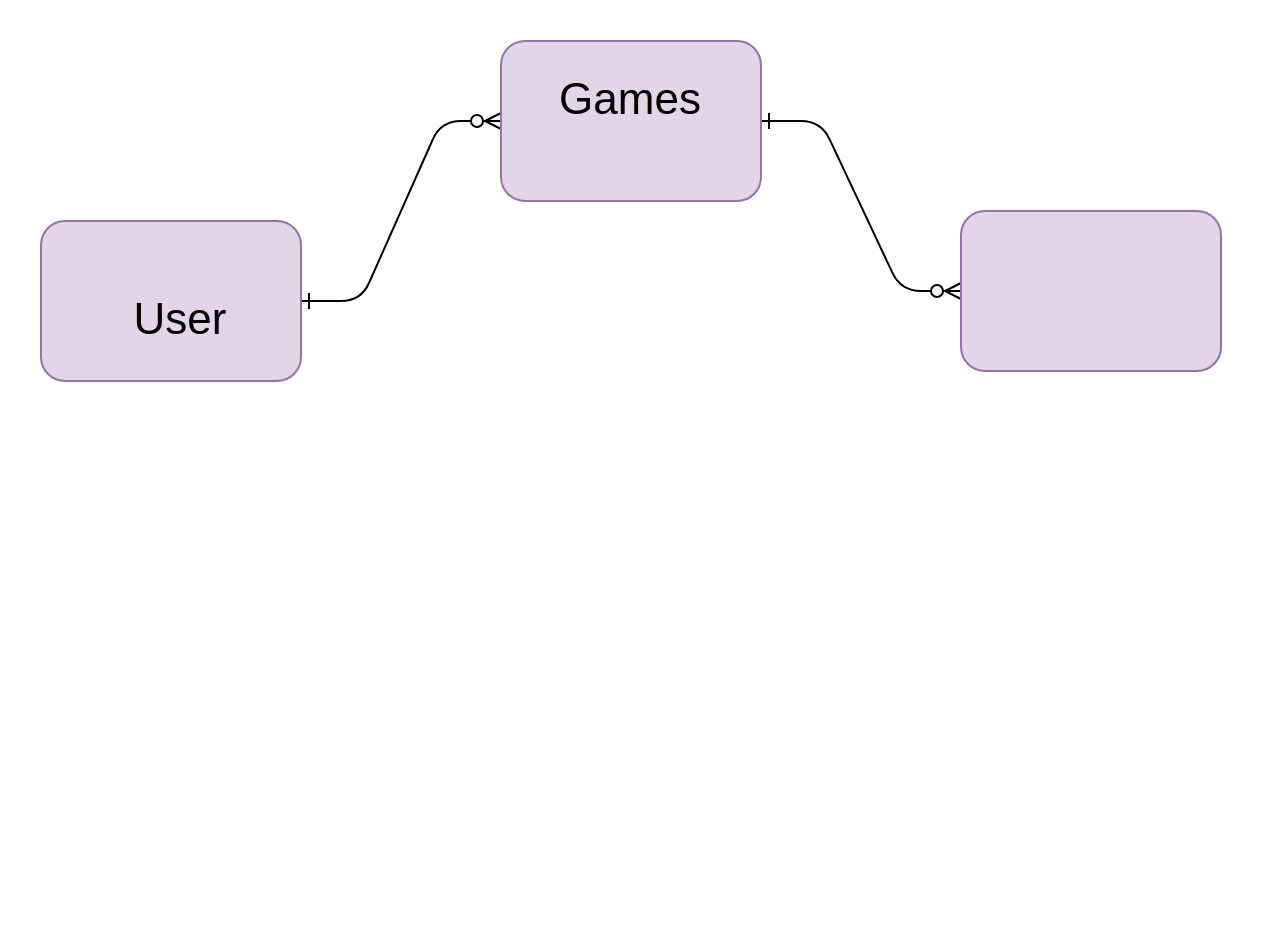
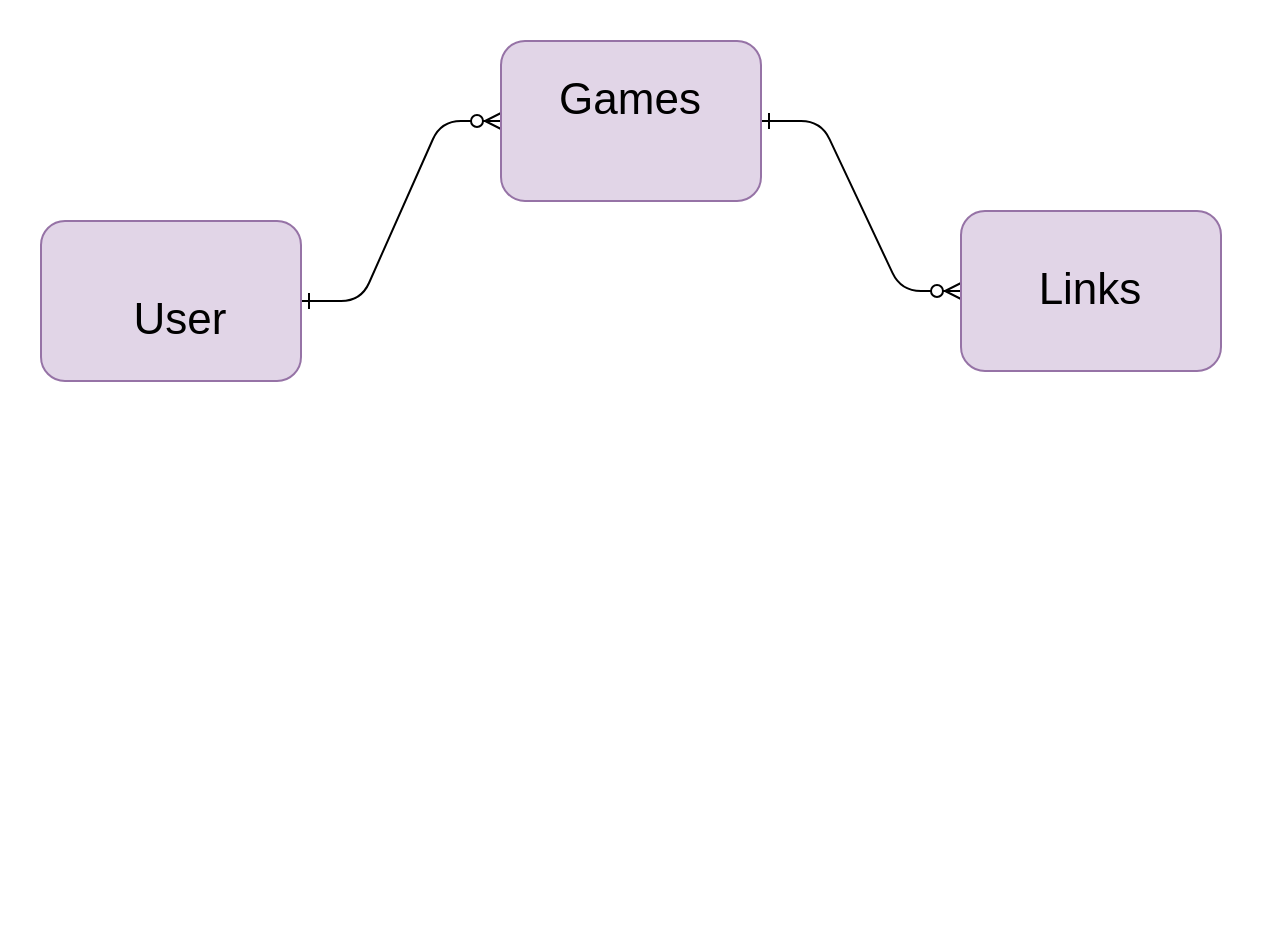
none -> (1091, 291)
